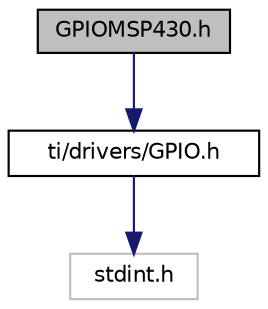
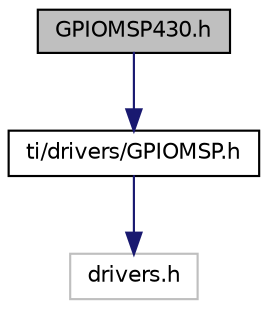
(134, 153) -> (134, 153)
(134, 276) -> (134, 276)
